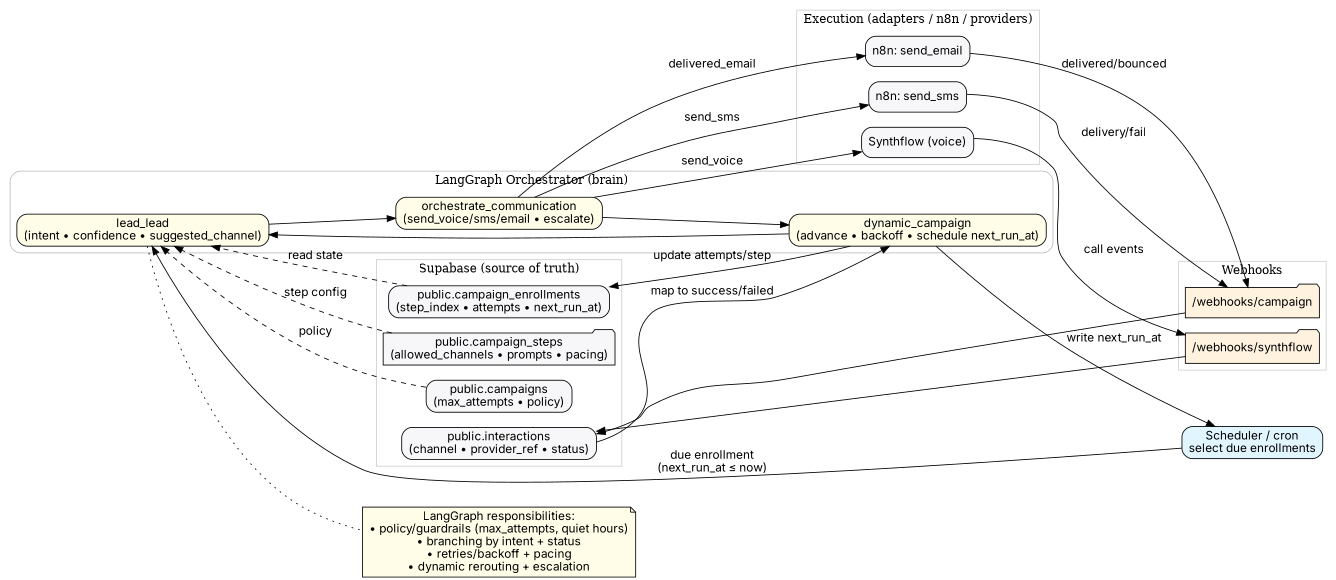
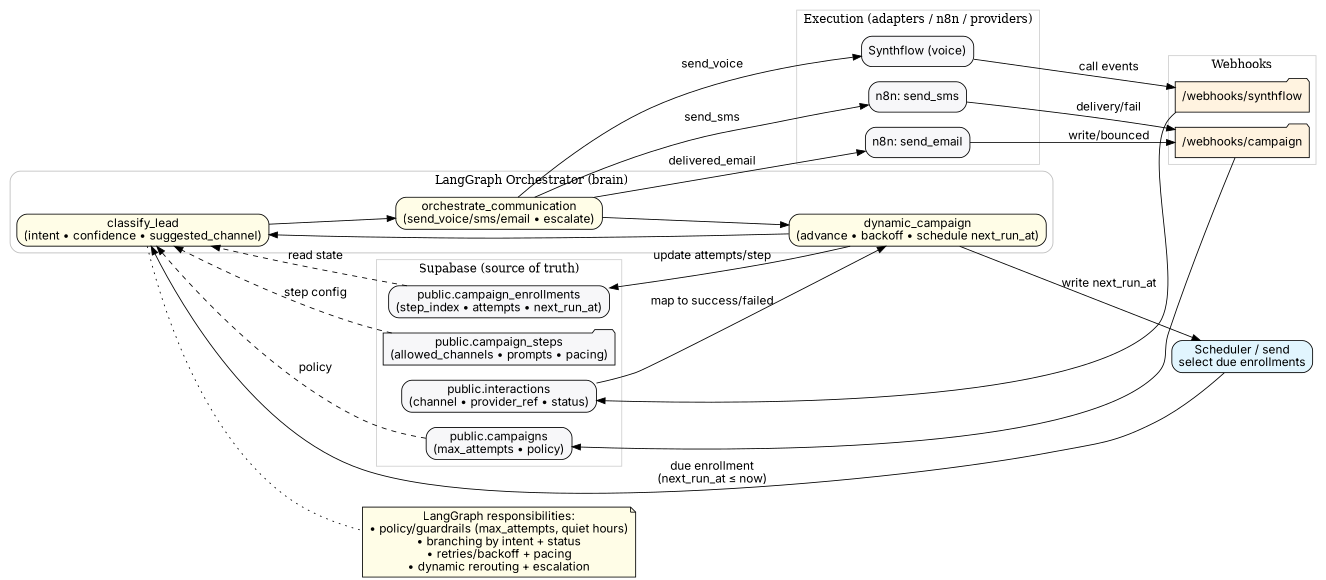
(1114, 64) -> (1109, 136)
(143, 230) -> (143, 230)
(890, 361) -> (990, 432)
(1252, 443) -> (1242, 357)
